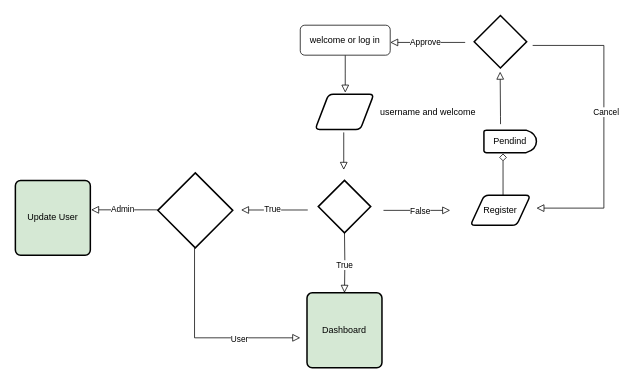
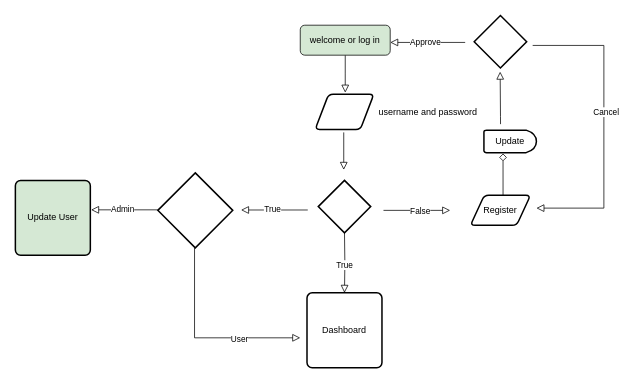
(345, 40) -> (345, 40)
(428, 112) -> (428, 112)
(510, 141) -> (510, 141)
(345, 330) -> (345, 330)
